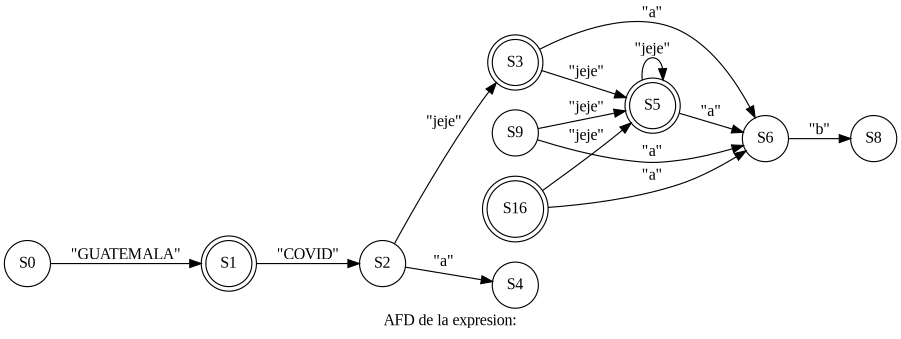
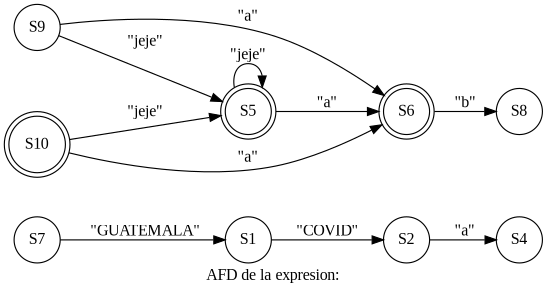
(515, 62) -> none
(765, 139) -> (407, 112)
(515, 209) -> (37, 144)
(27, 264) -> (37, 240)
(229, 264) -> (248, 240)
